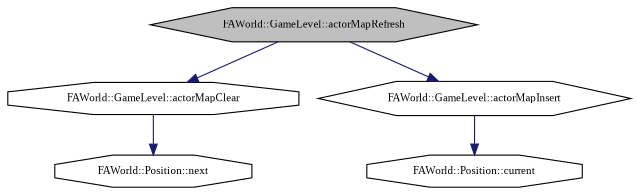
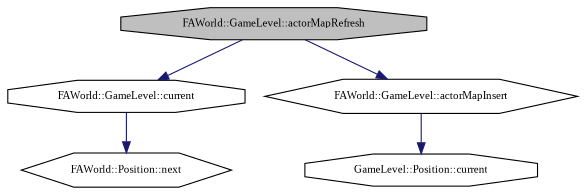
(314, 25) -> (274, 24)
(153, 98) -> (126, 96)
(153, 171) -> (126, 170)
(475, 171) -> (421, 170)
